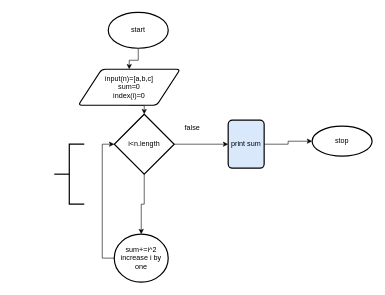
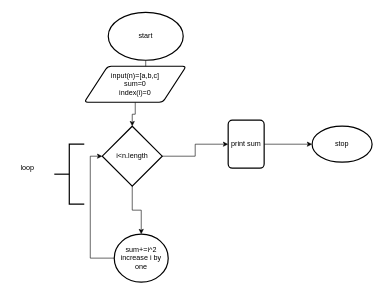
(138, 30) -> (146, 36)
(129, 87) -> (135, 84)
(192, 128) -> none
(342, 141) -> (342, 144)
(144, 144) -> (132, 156)
(246, 144) -> (246, 144)
none -> (27, 168)
